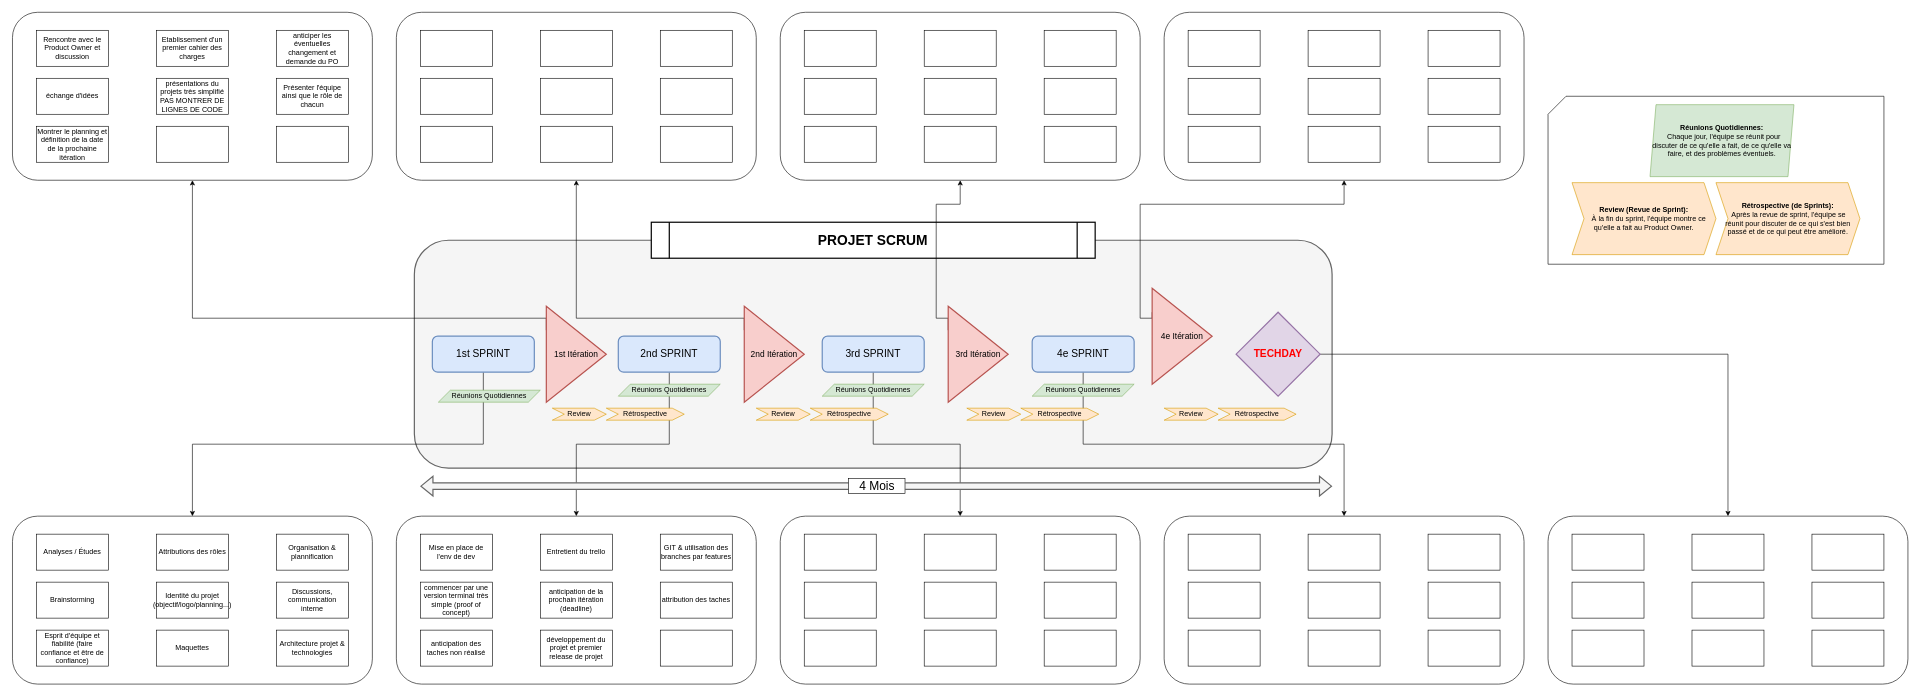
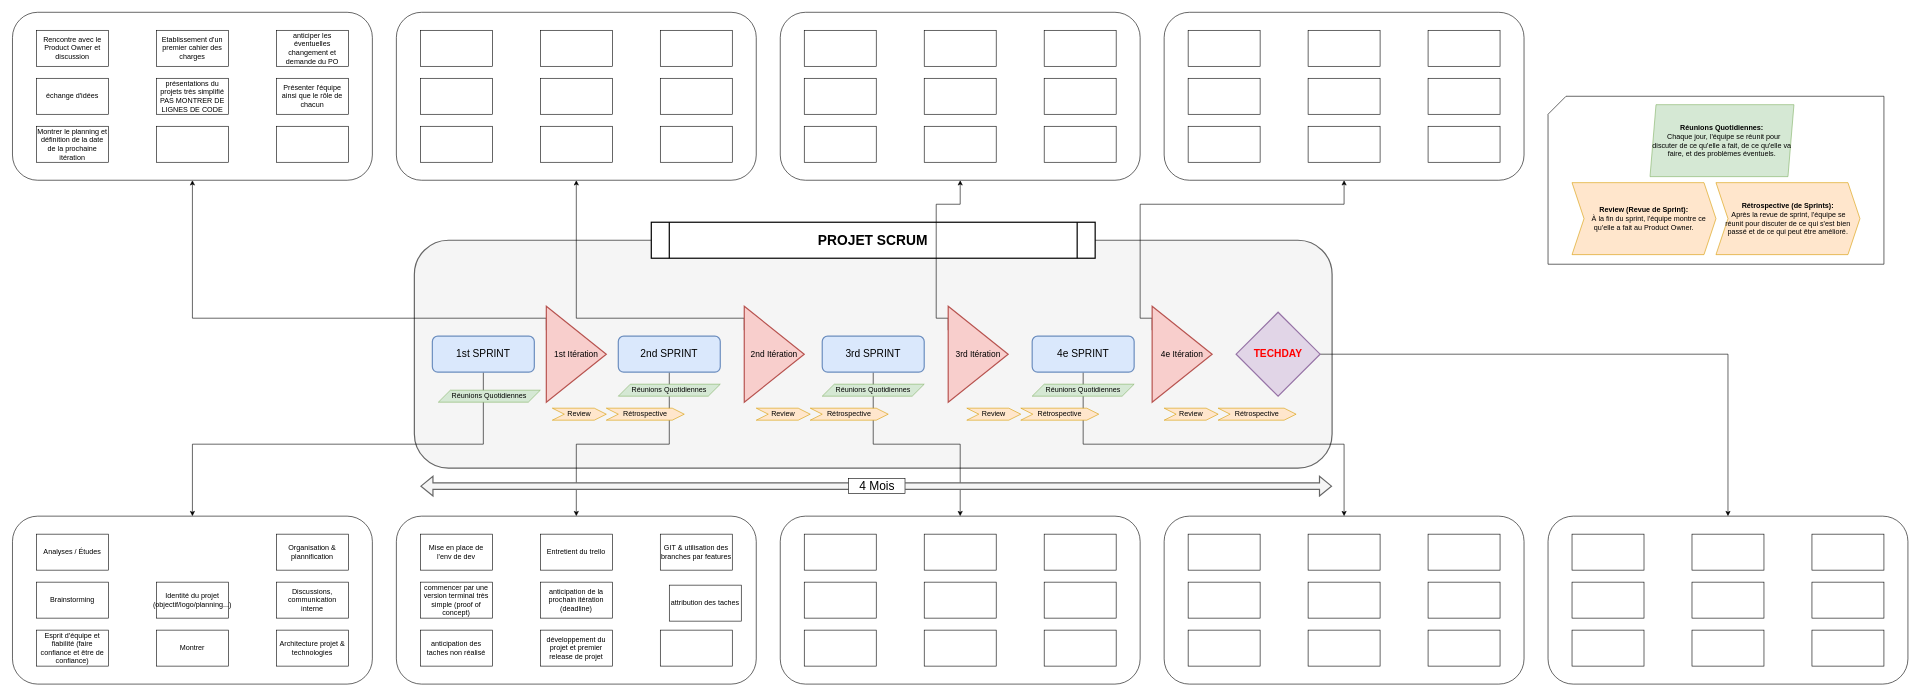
(1182, 336) -> (1182, 354)
(192, 552) -> none
(696, 600) -> (705, 603)
(192, 648) -> (192, 648)
